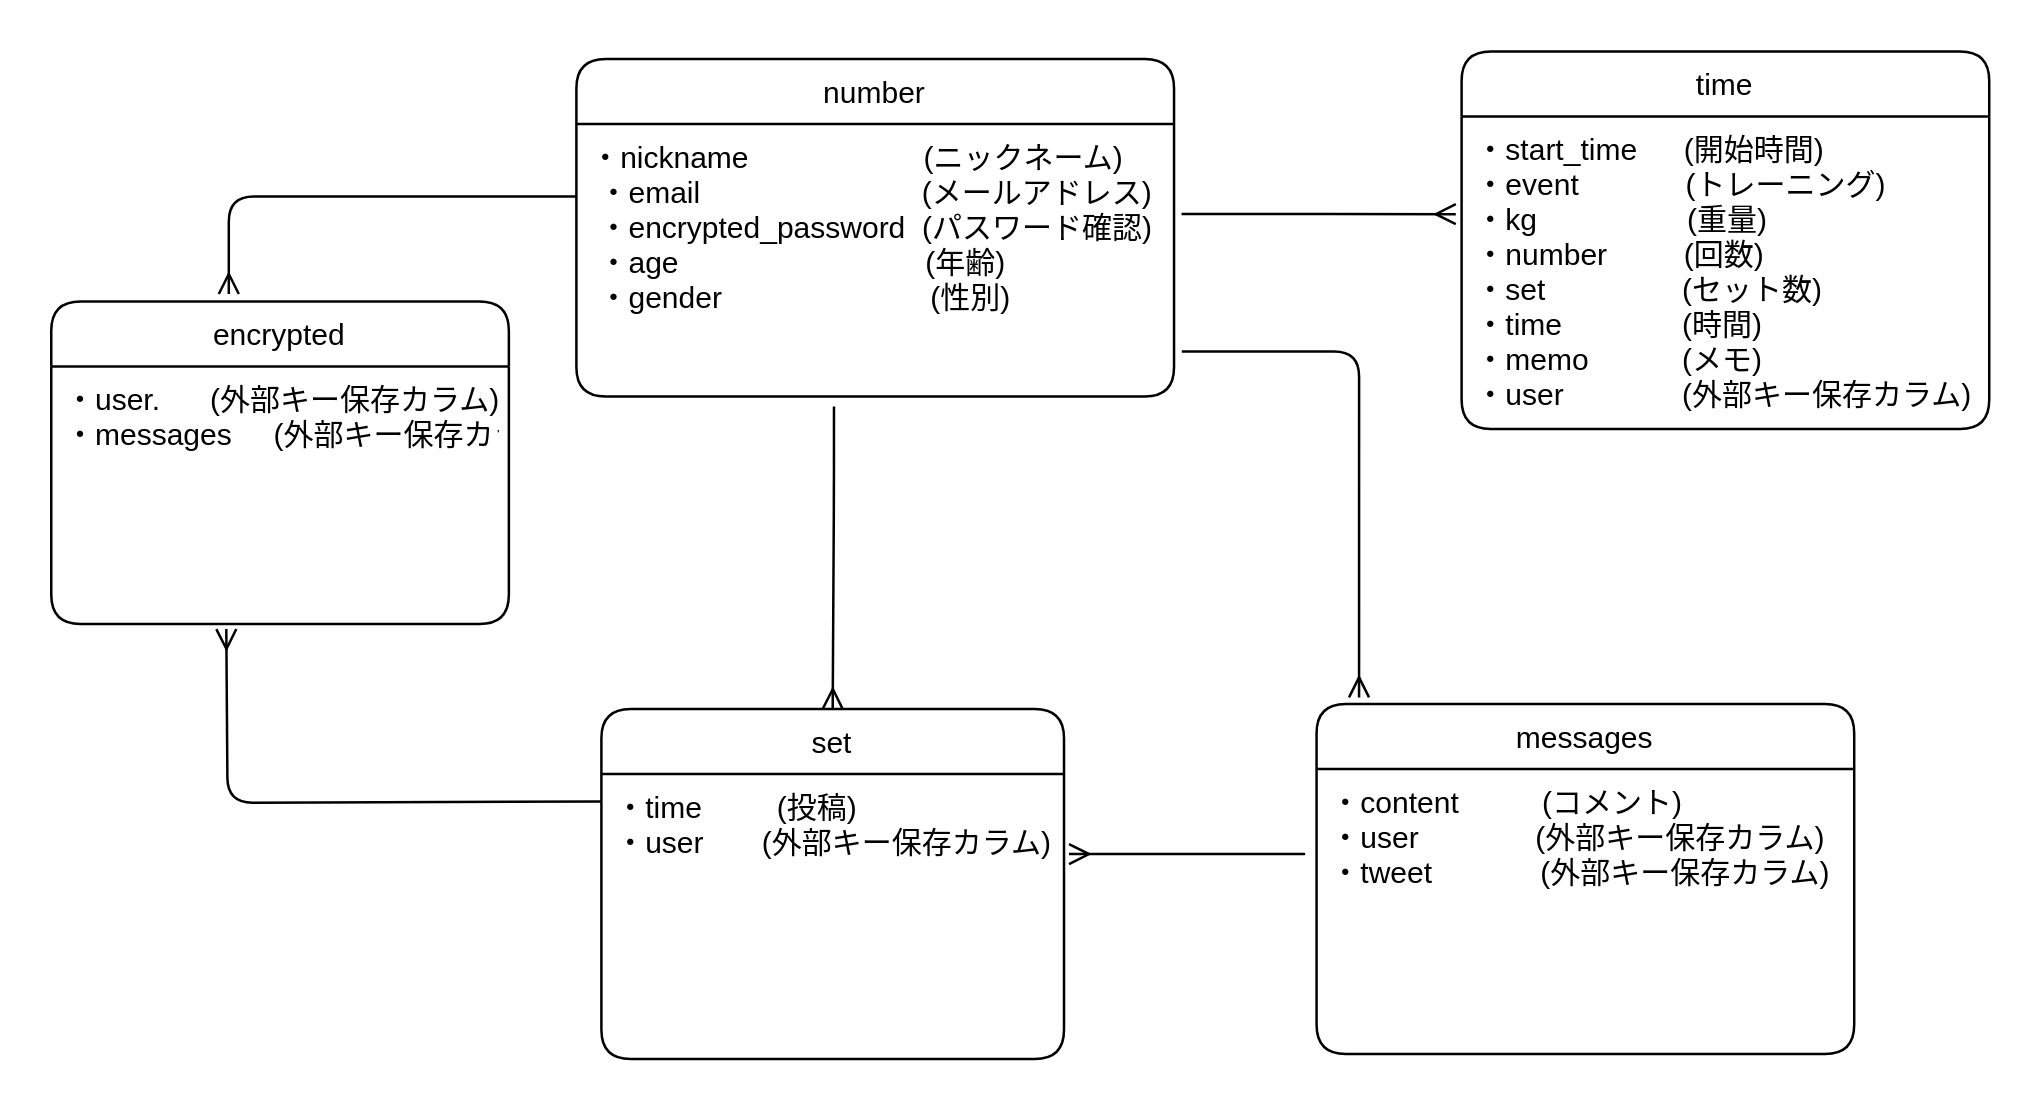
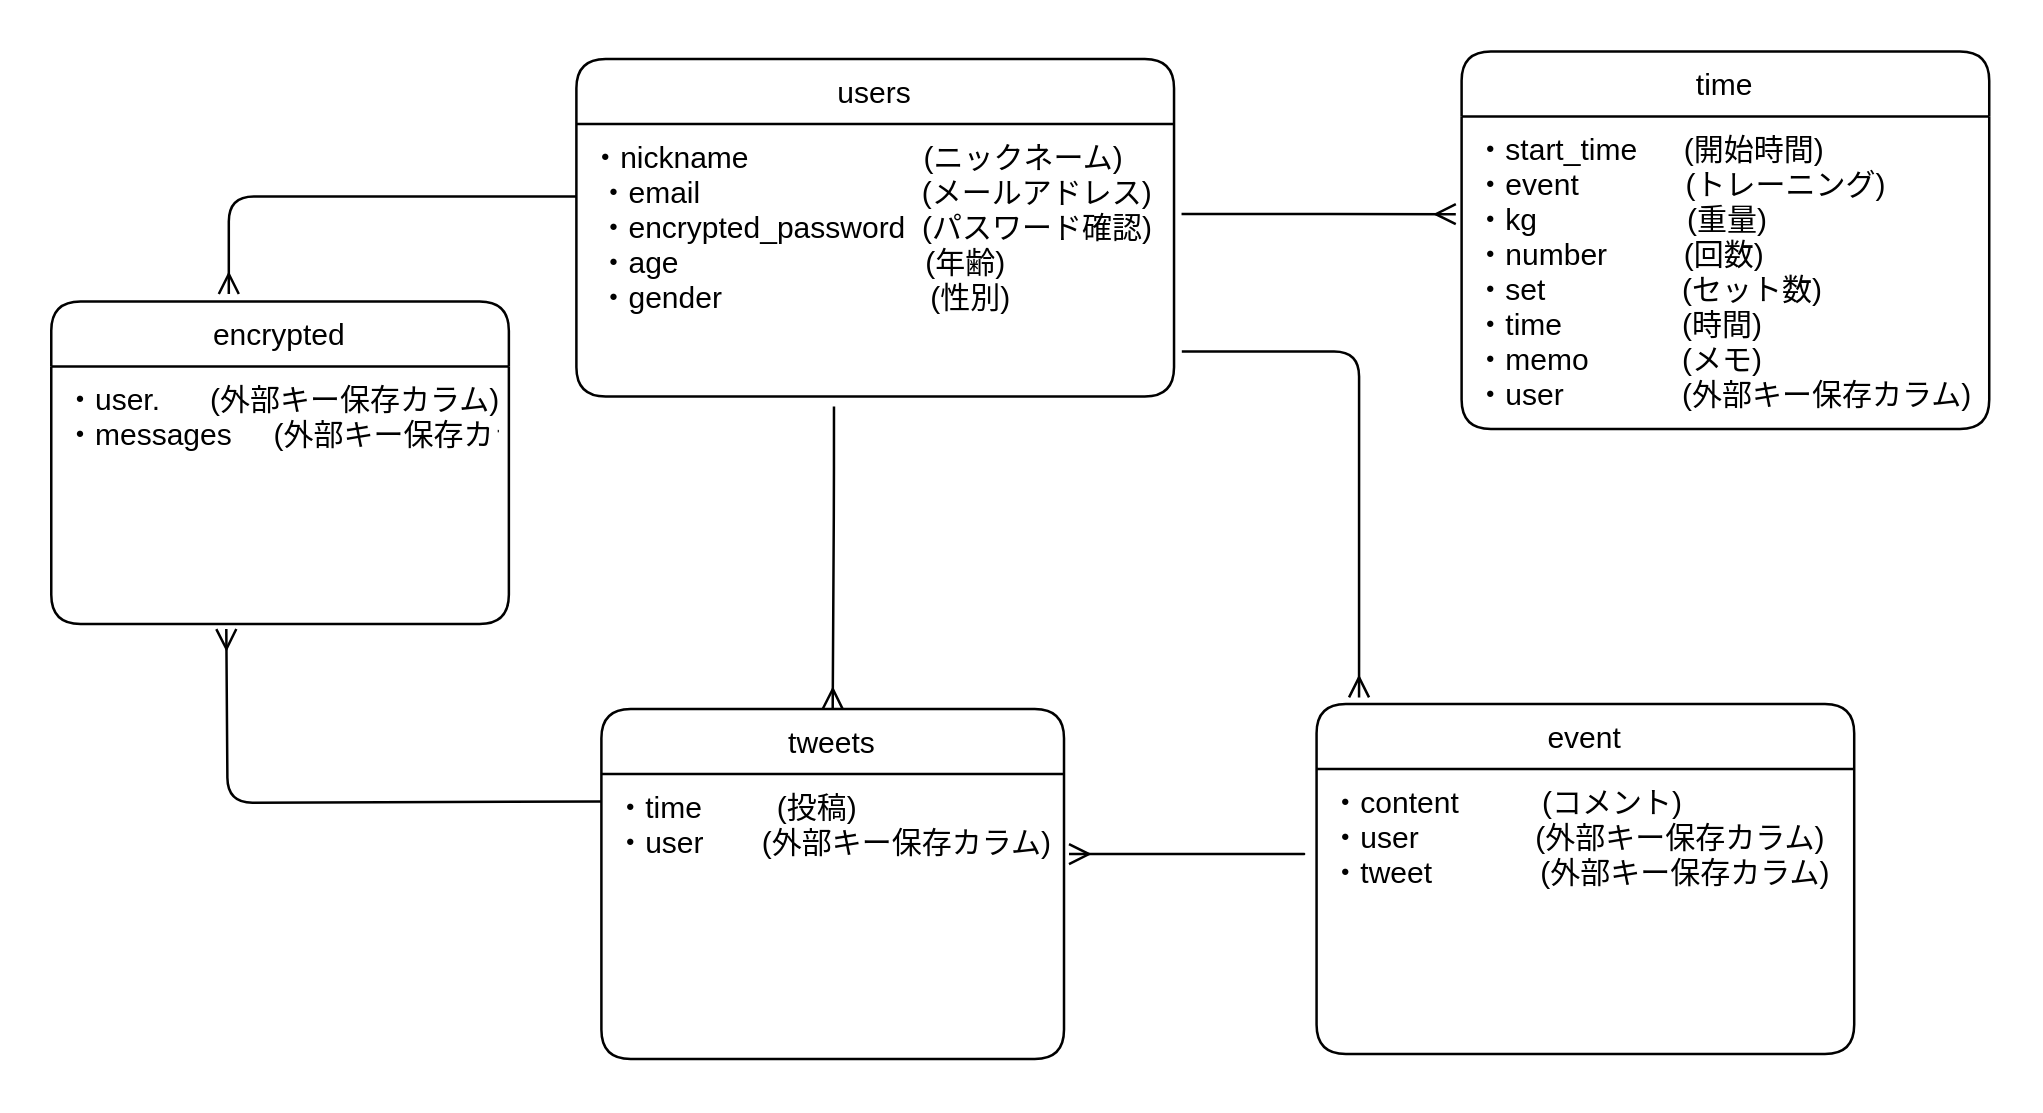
(874, 93) -> (874, 93)
(1584, 738) -> (1584, 738)
(831, 743) -> (831, 743)
